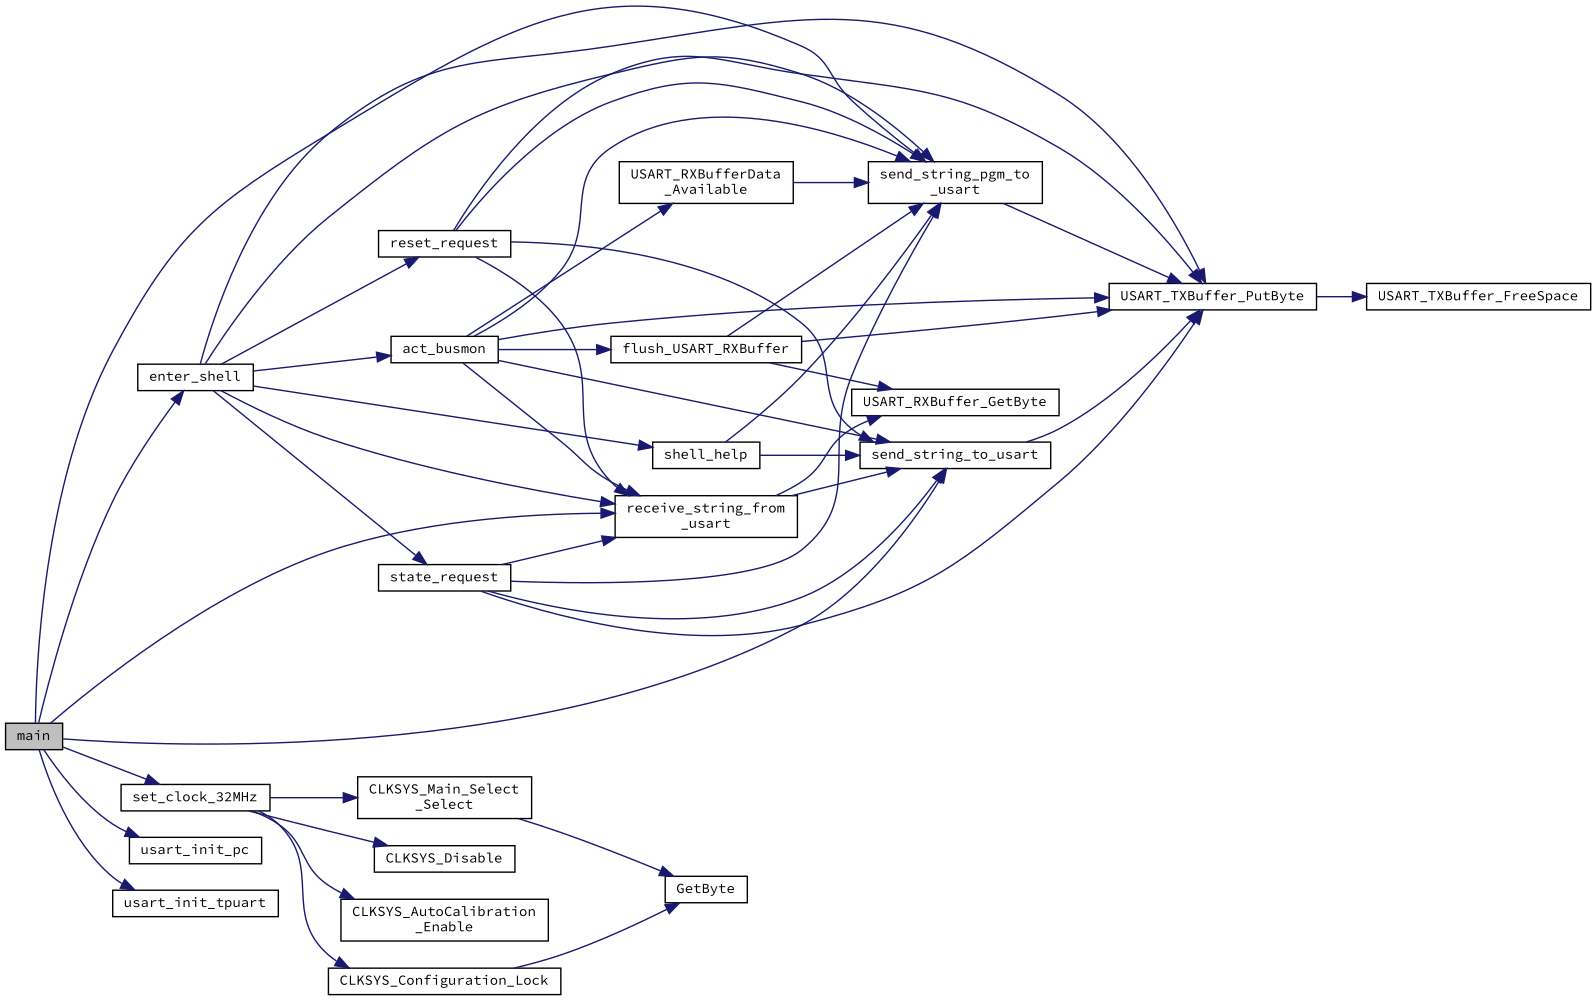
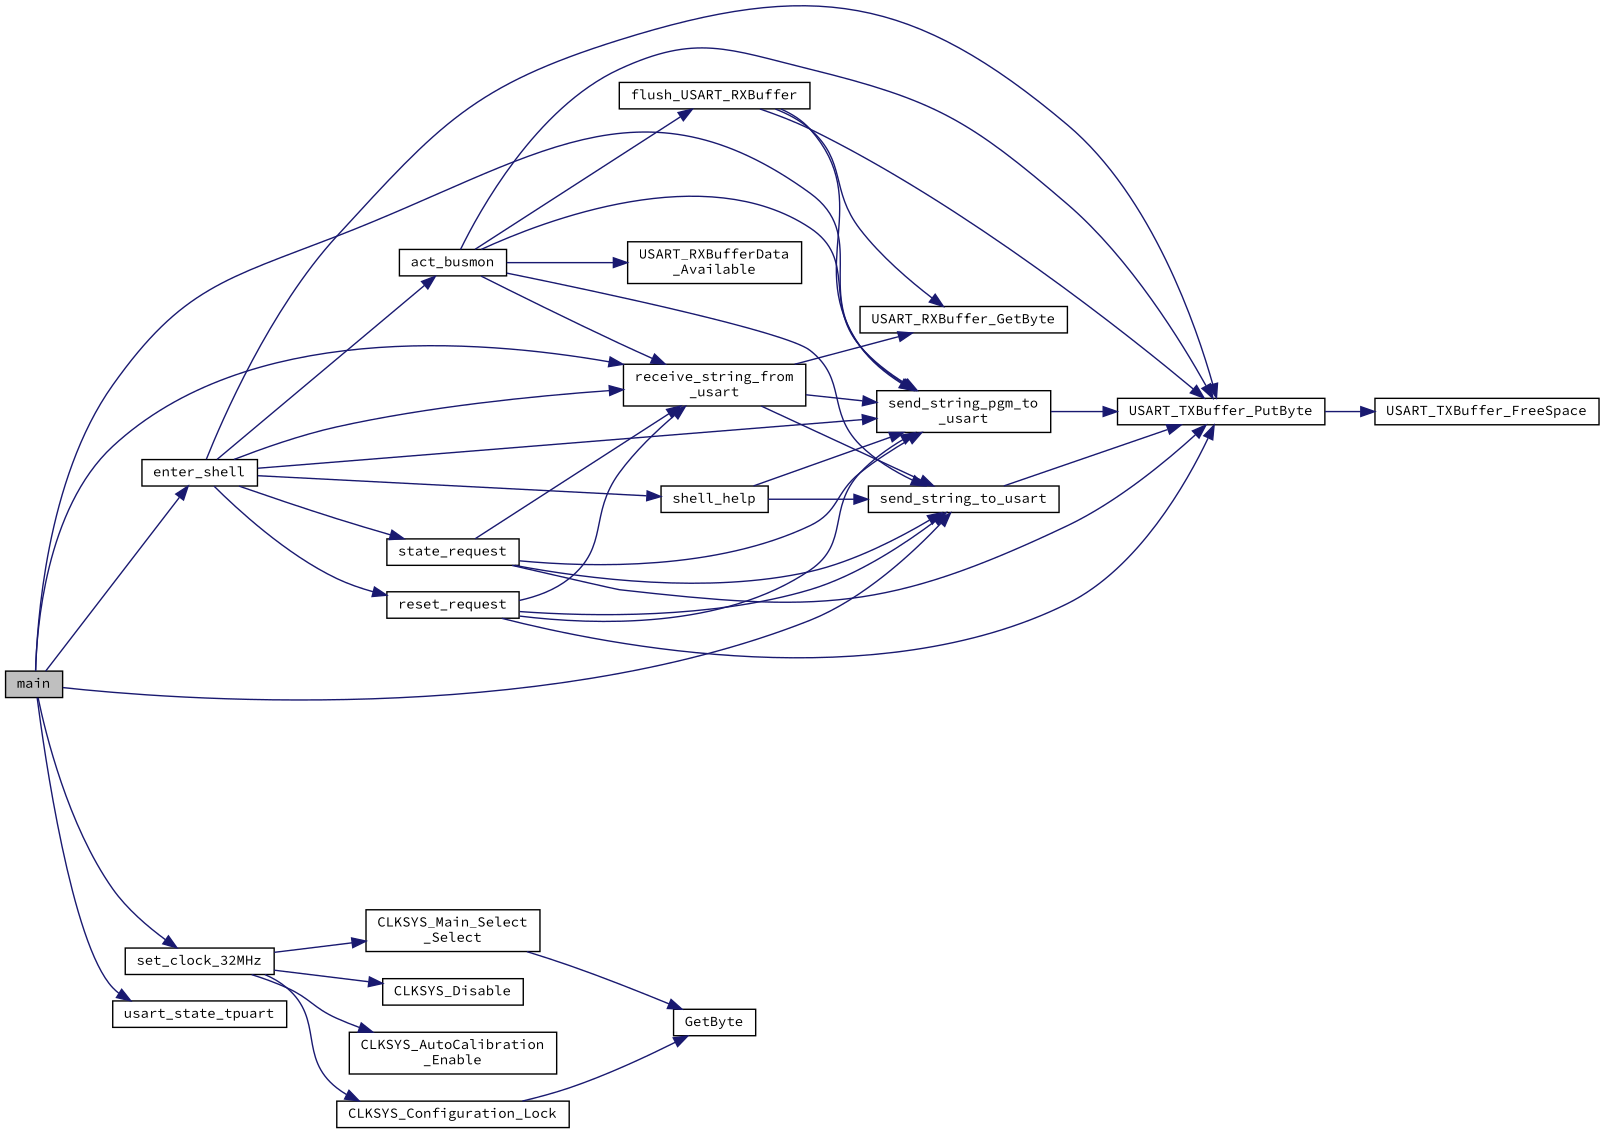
(824, 183) -> (827, 397)
(196, 851) -> none
(196, 903) -> (200, 1014)
